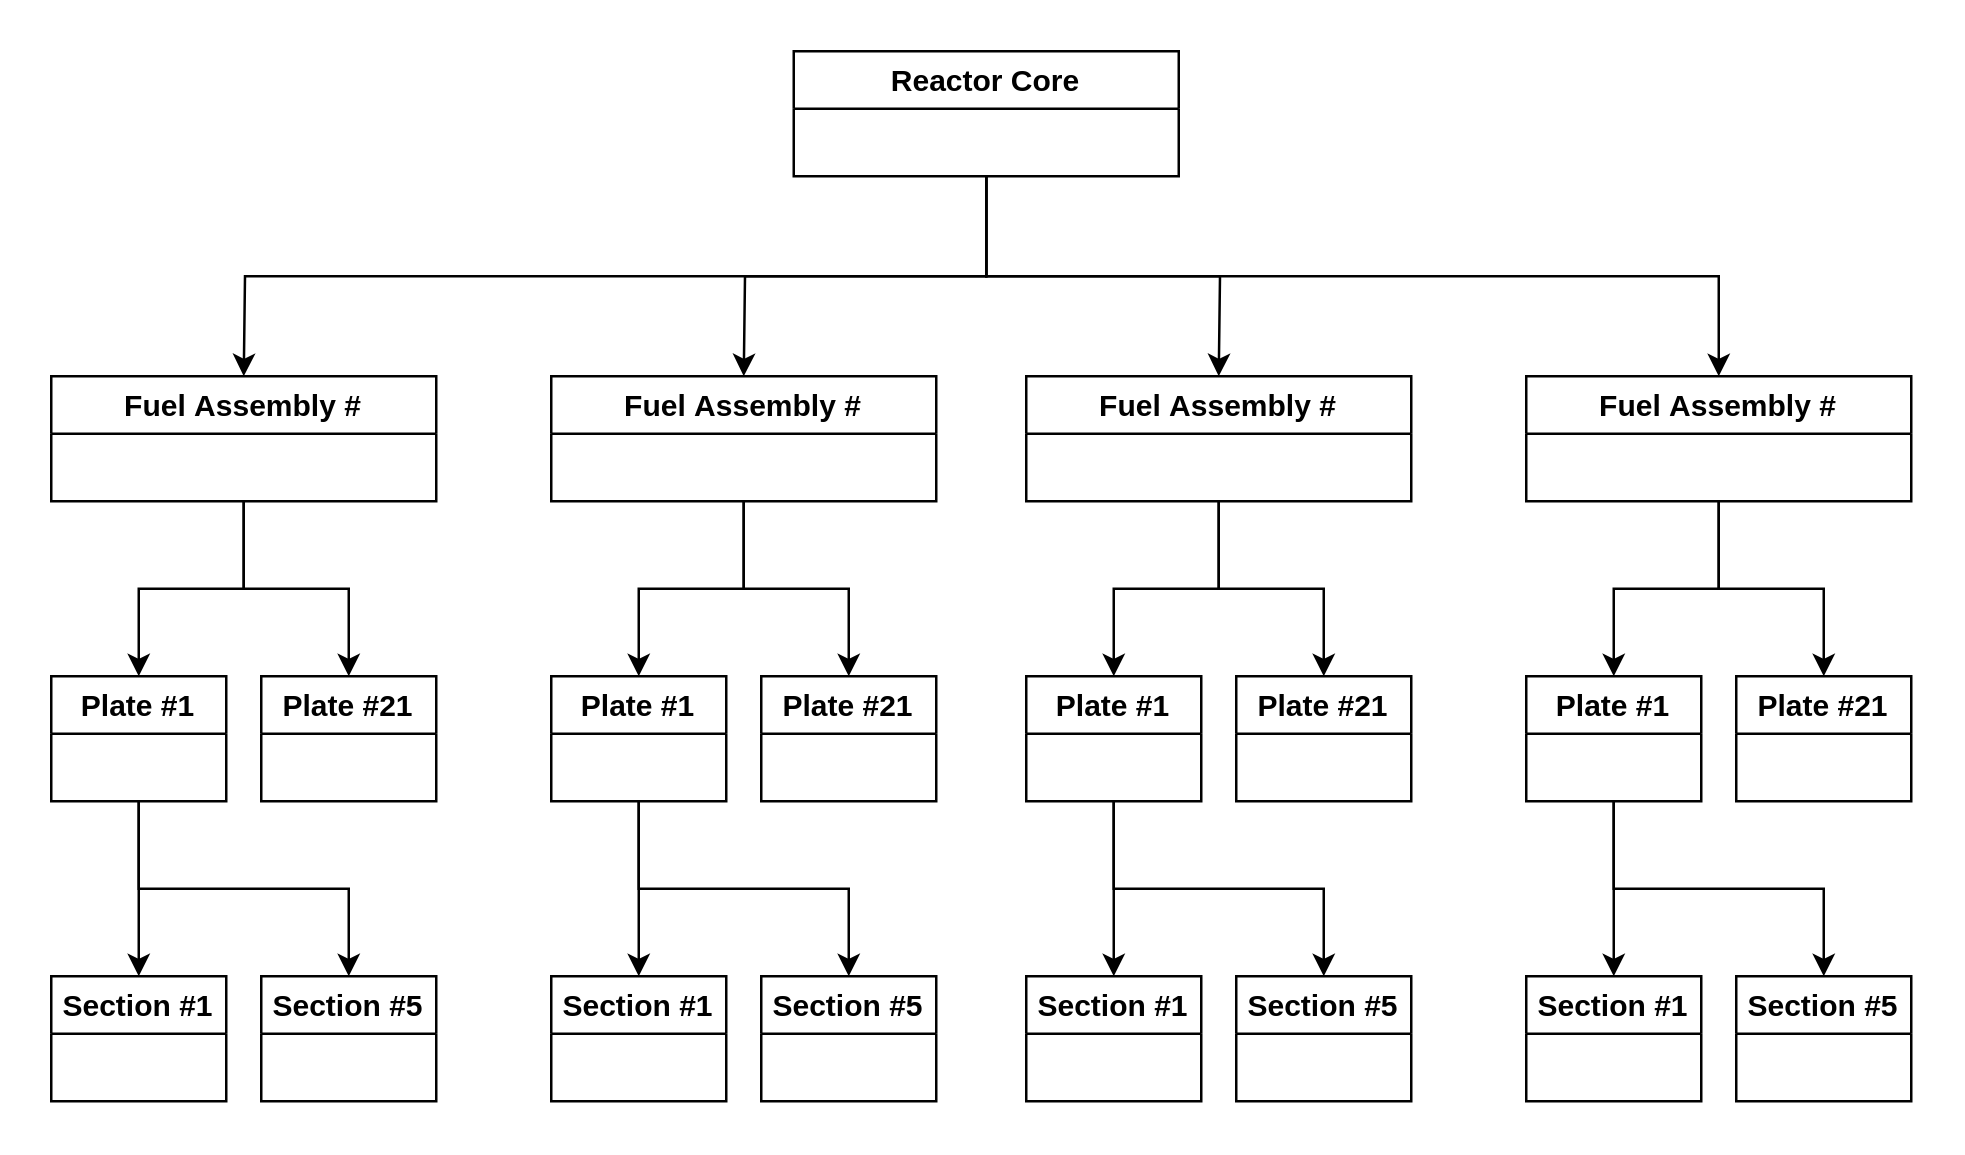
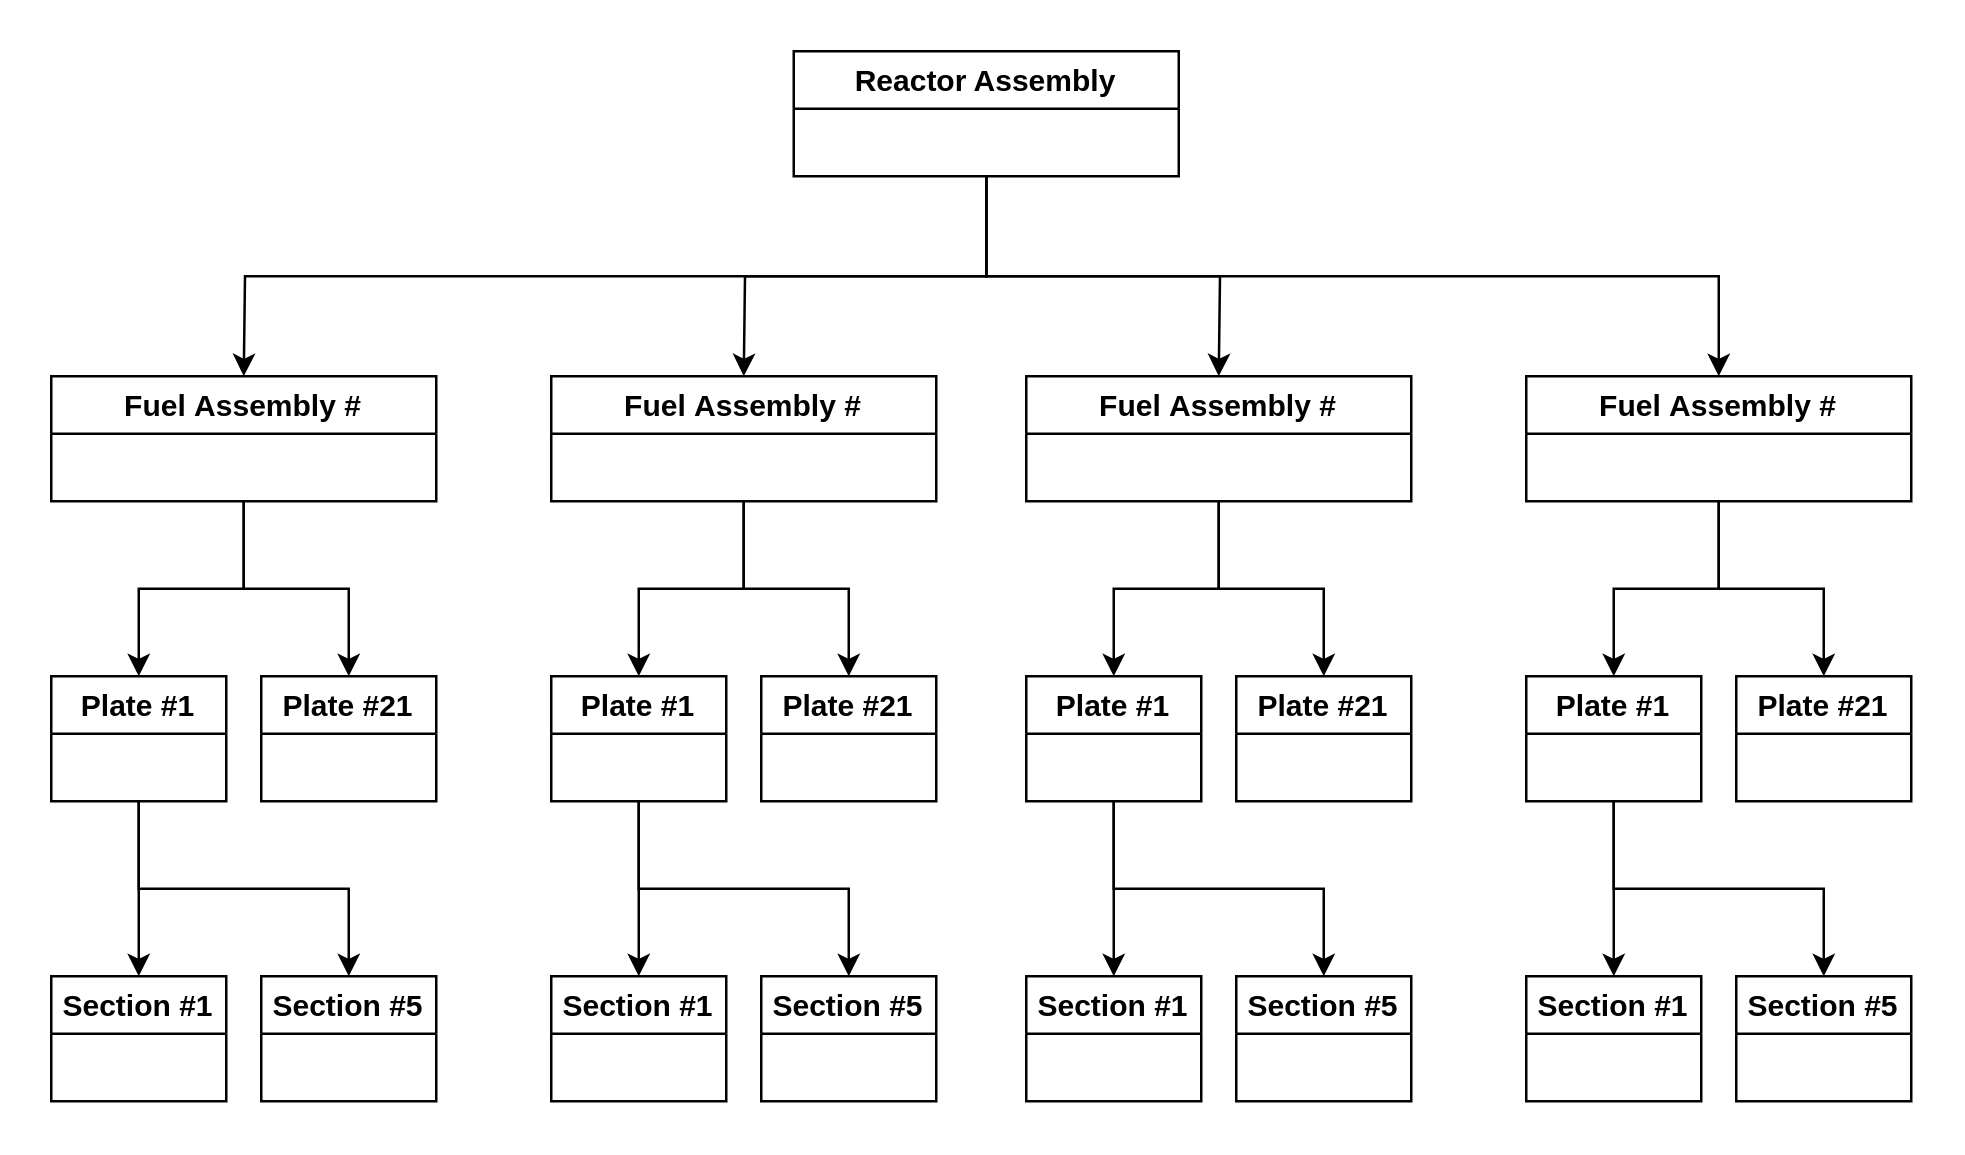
(985, 81) -> (985, 81)
